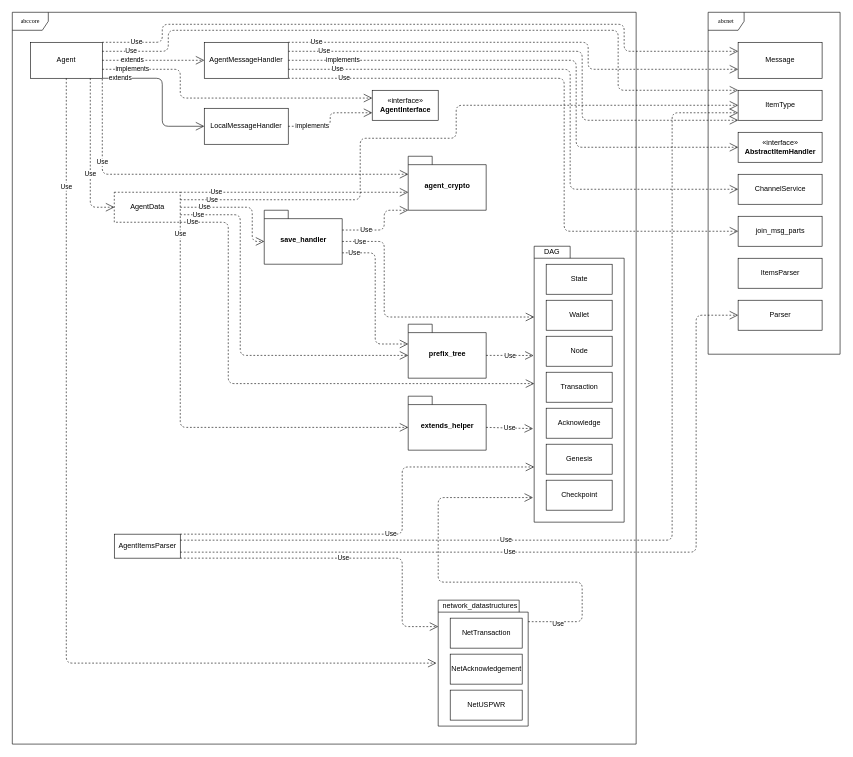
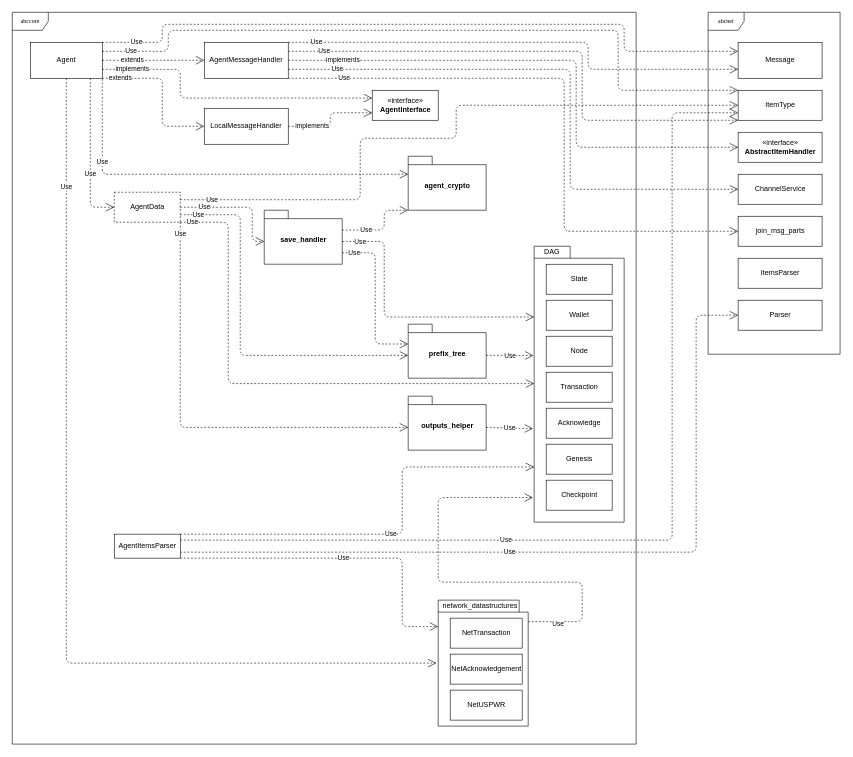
(162, 105) -> (162, 105)
(294, 192) -> none
(448, 426) -> (448, 426)
